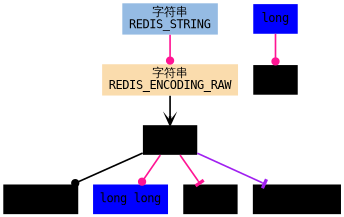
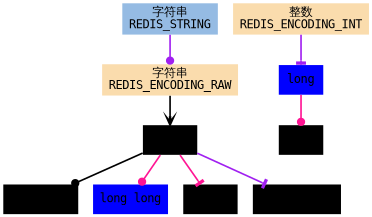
none -> (301, 19)
(170, 46) -> (170, 46)
